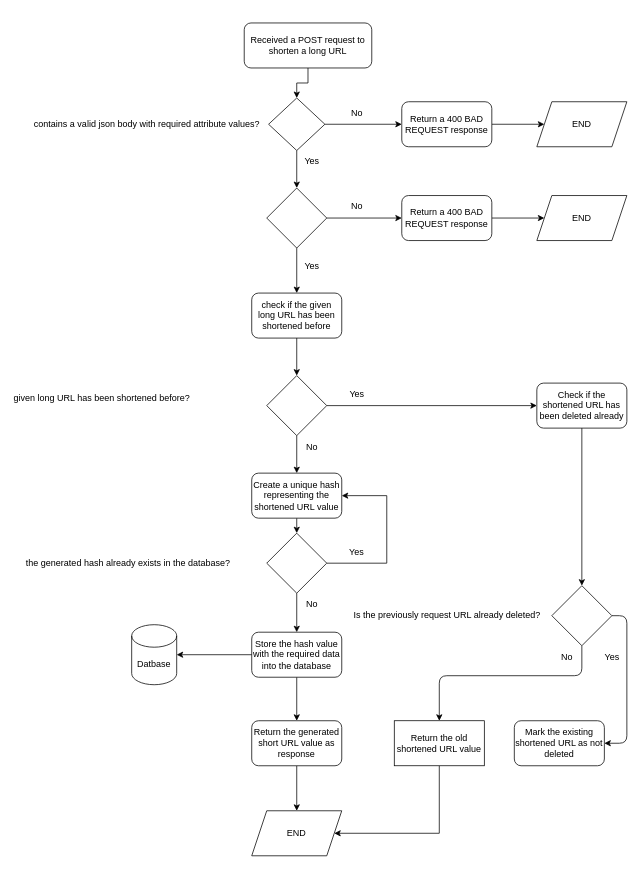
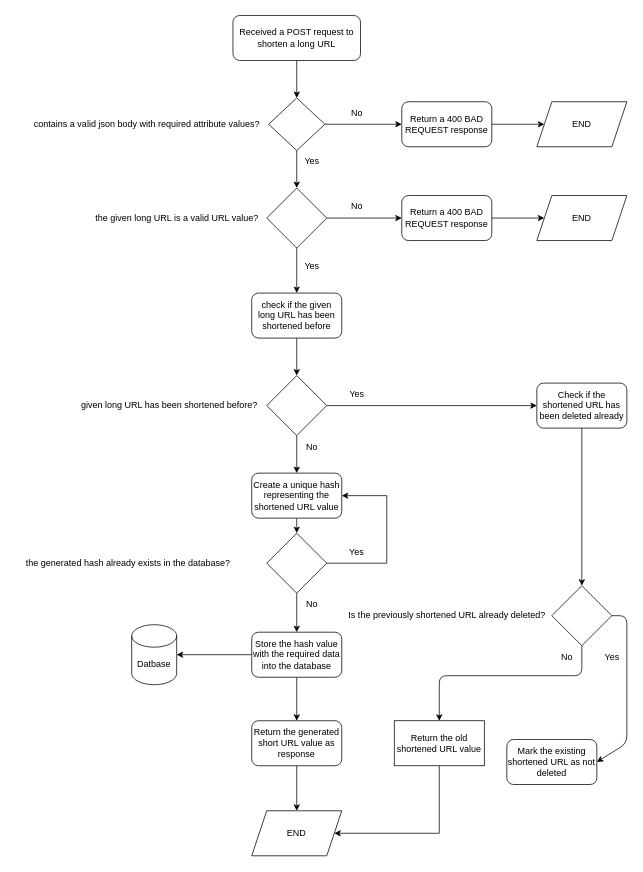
(308, 45) -> (297, 38)
none -> (177, 218)
(102, 398) -> (169, 405)
(447, 615) -> (447, 615)
(559, 743) -> (552, 762)
